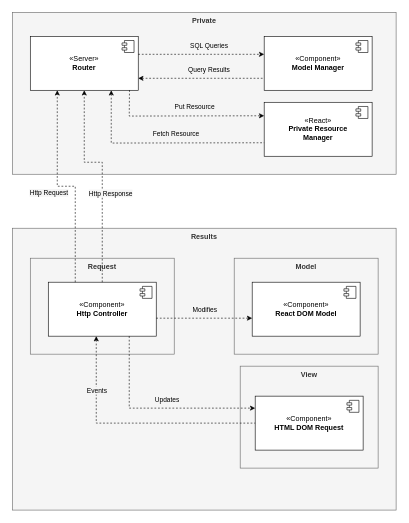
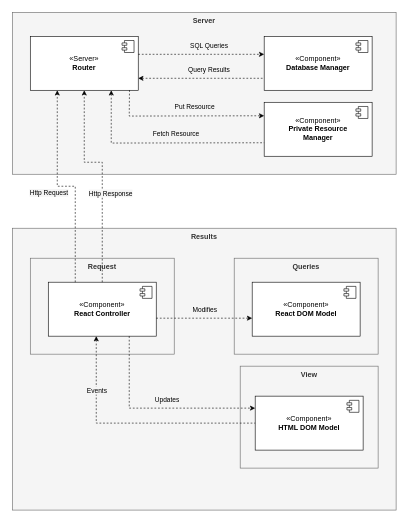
(204, 21) -> (204, 21)
(318, 63) -> (318, 63)
(318, 129) -> (318, 129)
(306, 267) -> (306, 267)
(102, 309) -> (102, 309)
(309, 423) -> (309, 423)
